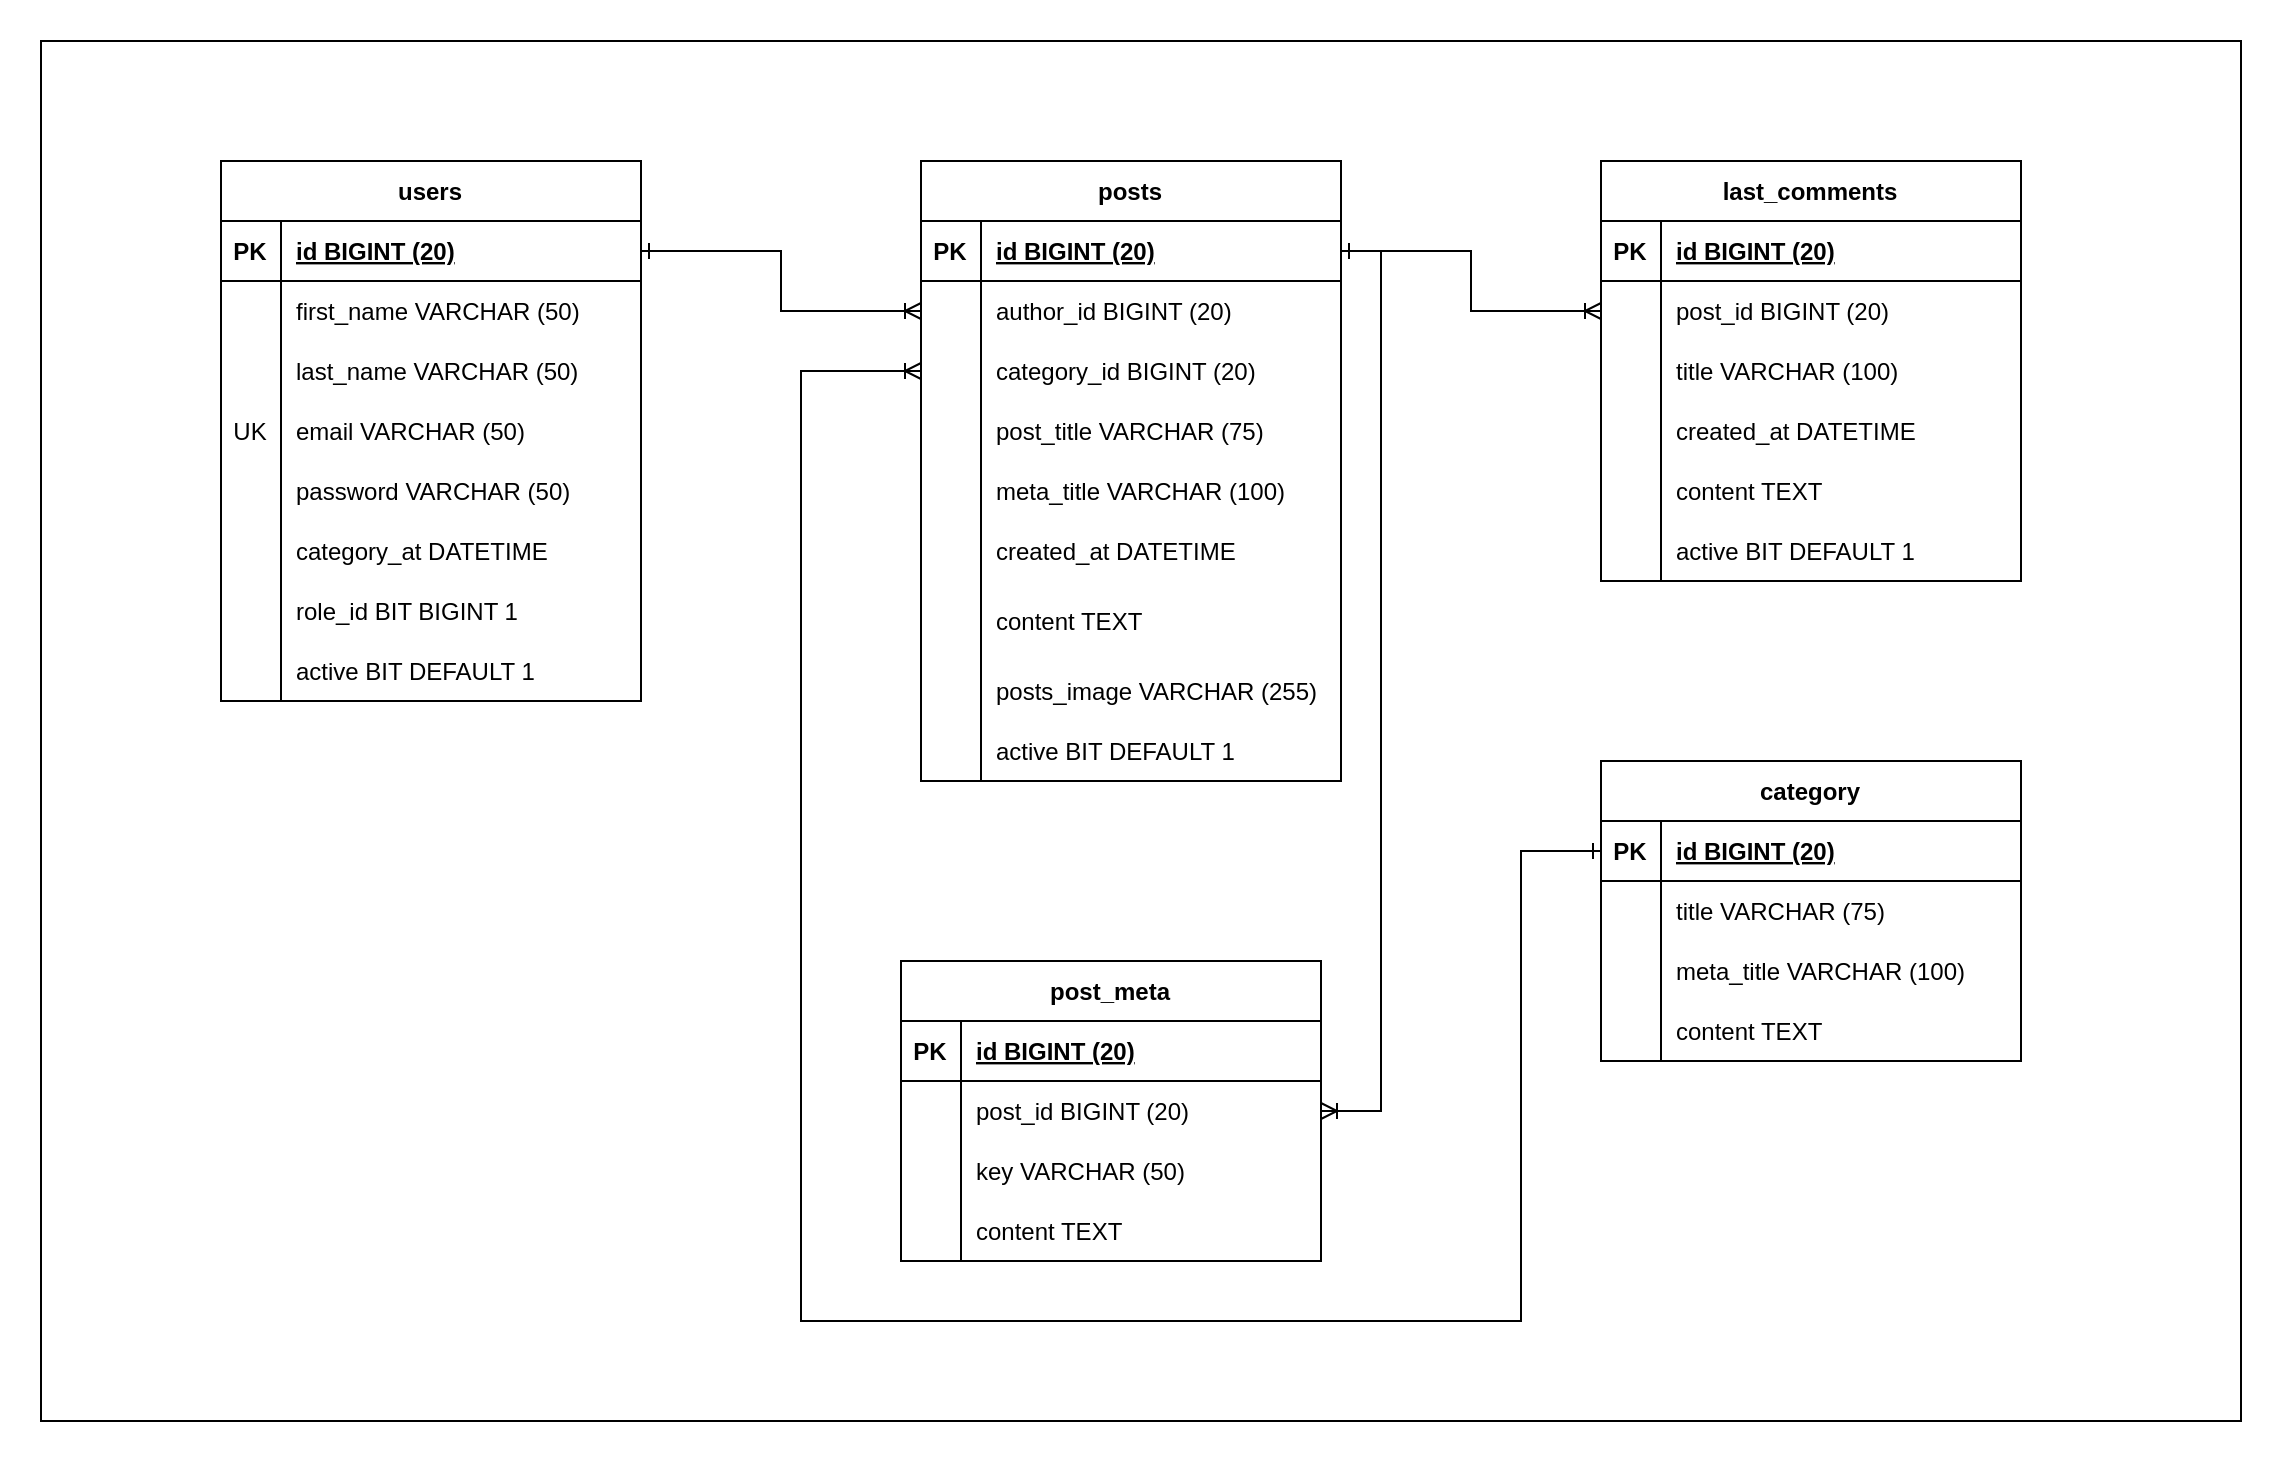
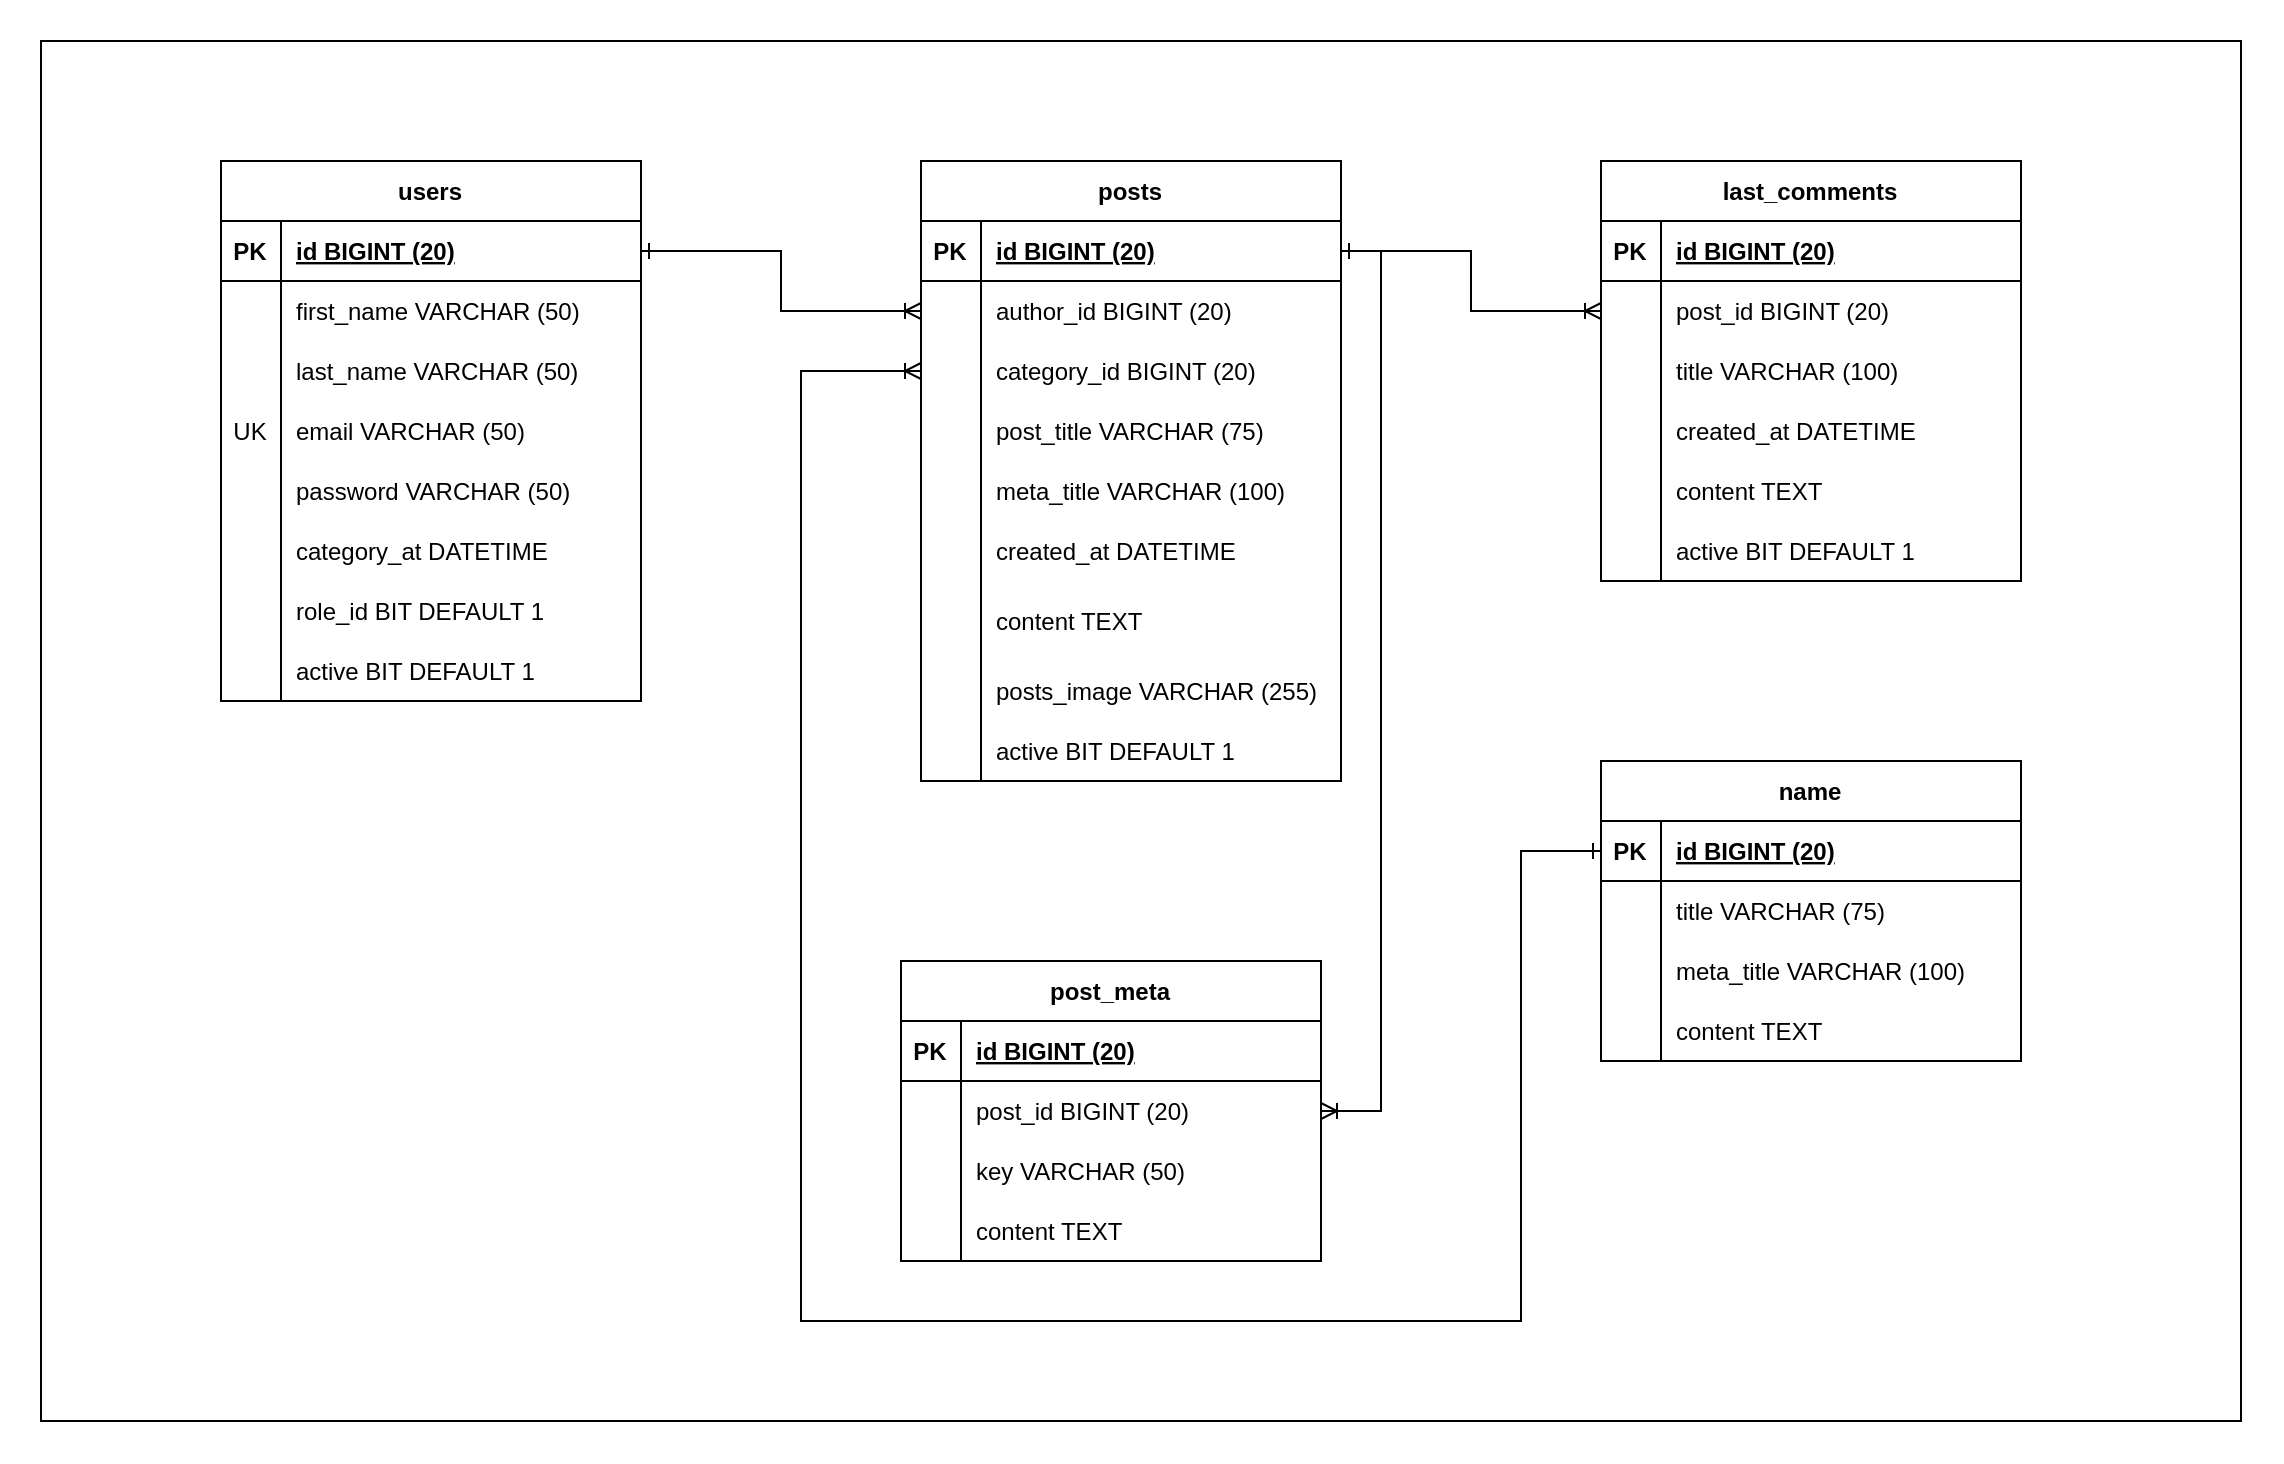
(415, 612) -> (422, 612)
(1810, 792) -> (1810, 792)
